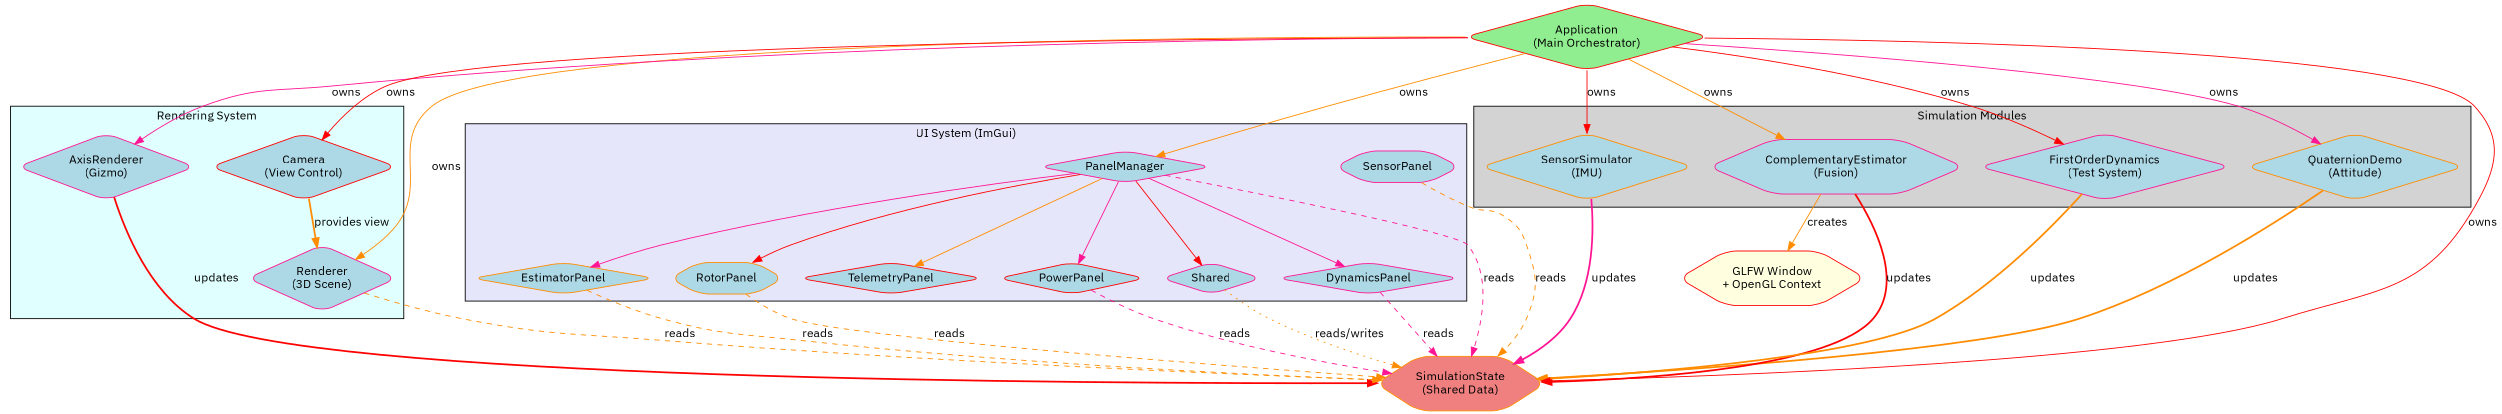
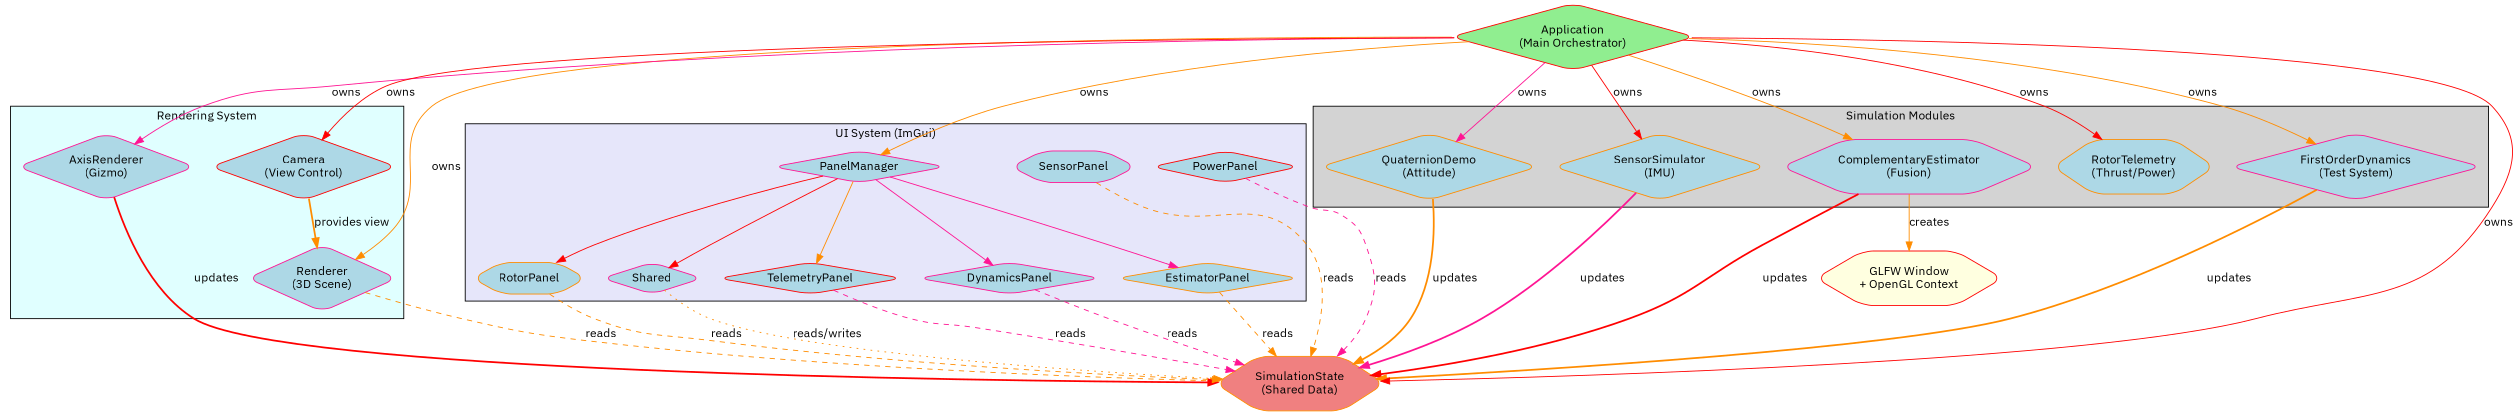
(1868, 80) -> (2003, 63)
none -> (2134, 167)
(1370, 217) -> (1028, 336)
(1100, 219) -> none
